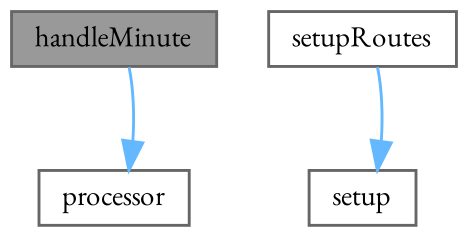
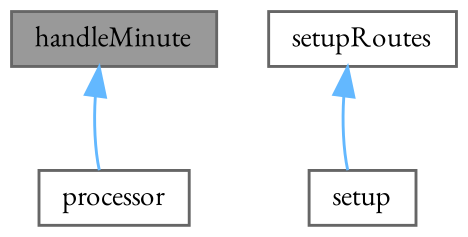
(133, 104) -> (95, 133)
(382, 104) -> (343, 133)
